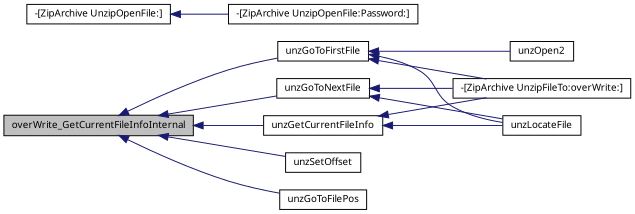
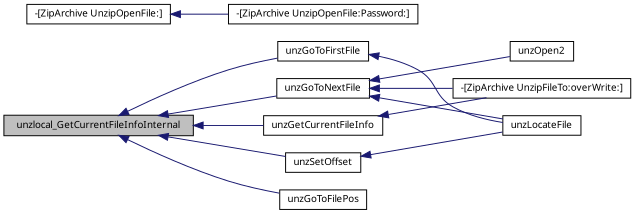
(444, 51) -> (445, 68)
(433, 70) -> none
(99, 125) -> (99, 125)
(448, 125) -> (437, 143)
